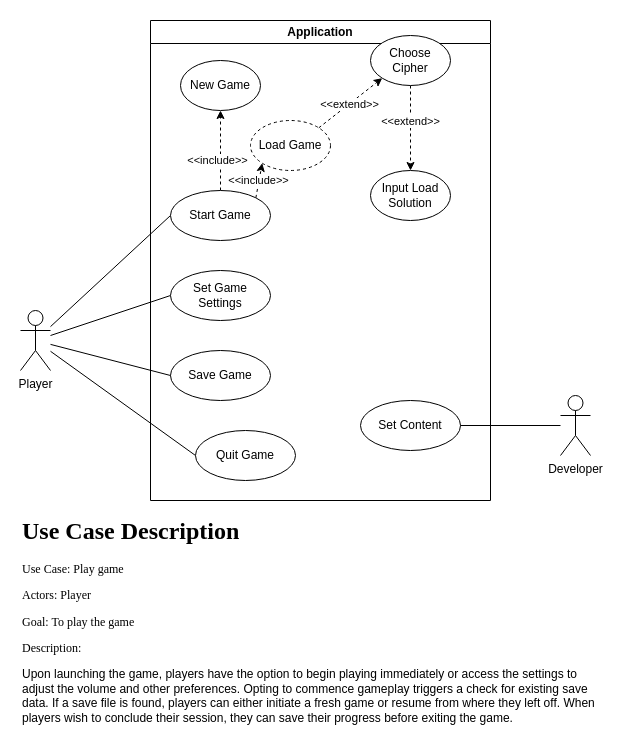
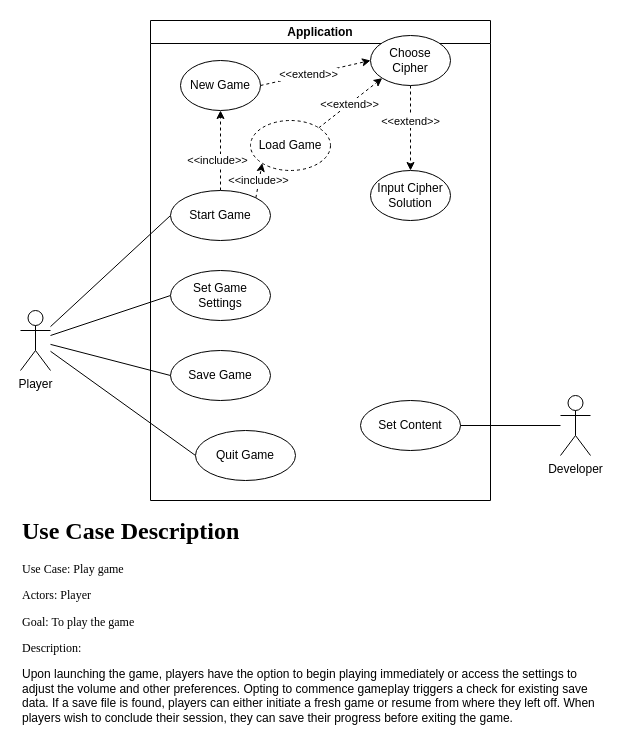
none -> (328, 70)
(411, 196) -> (411, 196)
